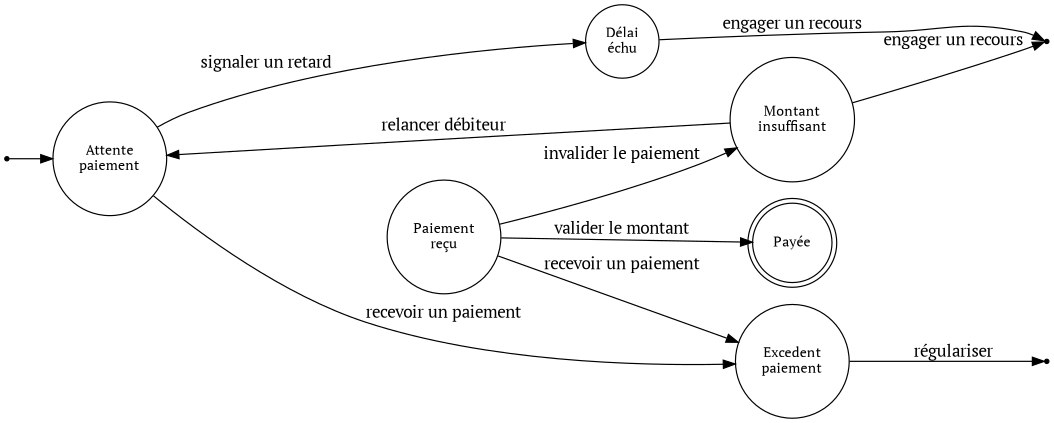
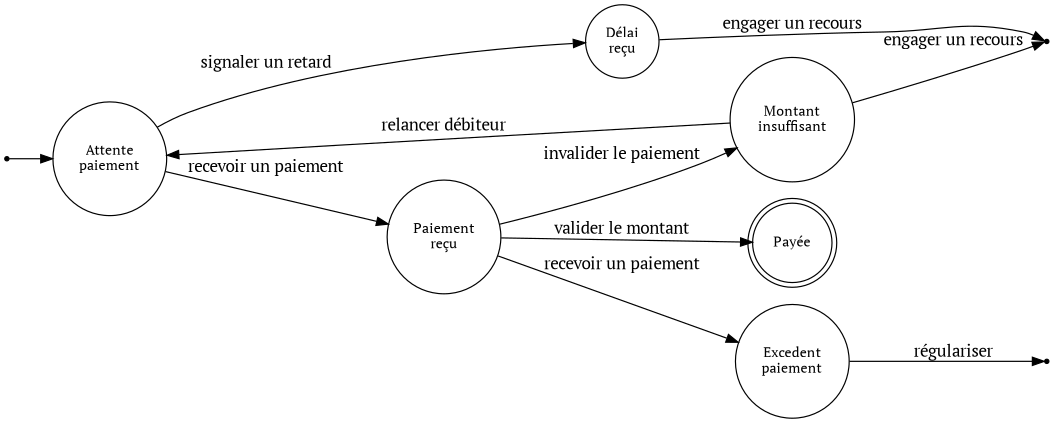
(622, 41) -> (622, 41)
(420, 337) -> (271, 196)
